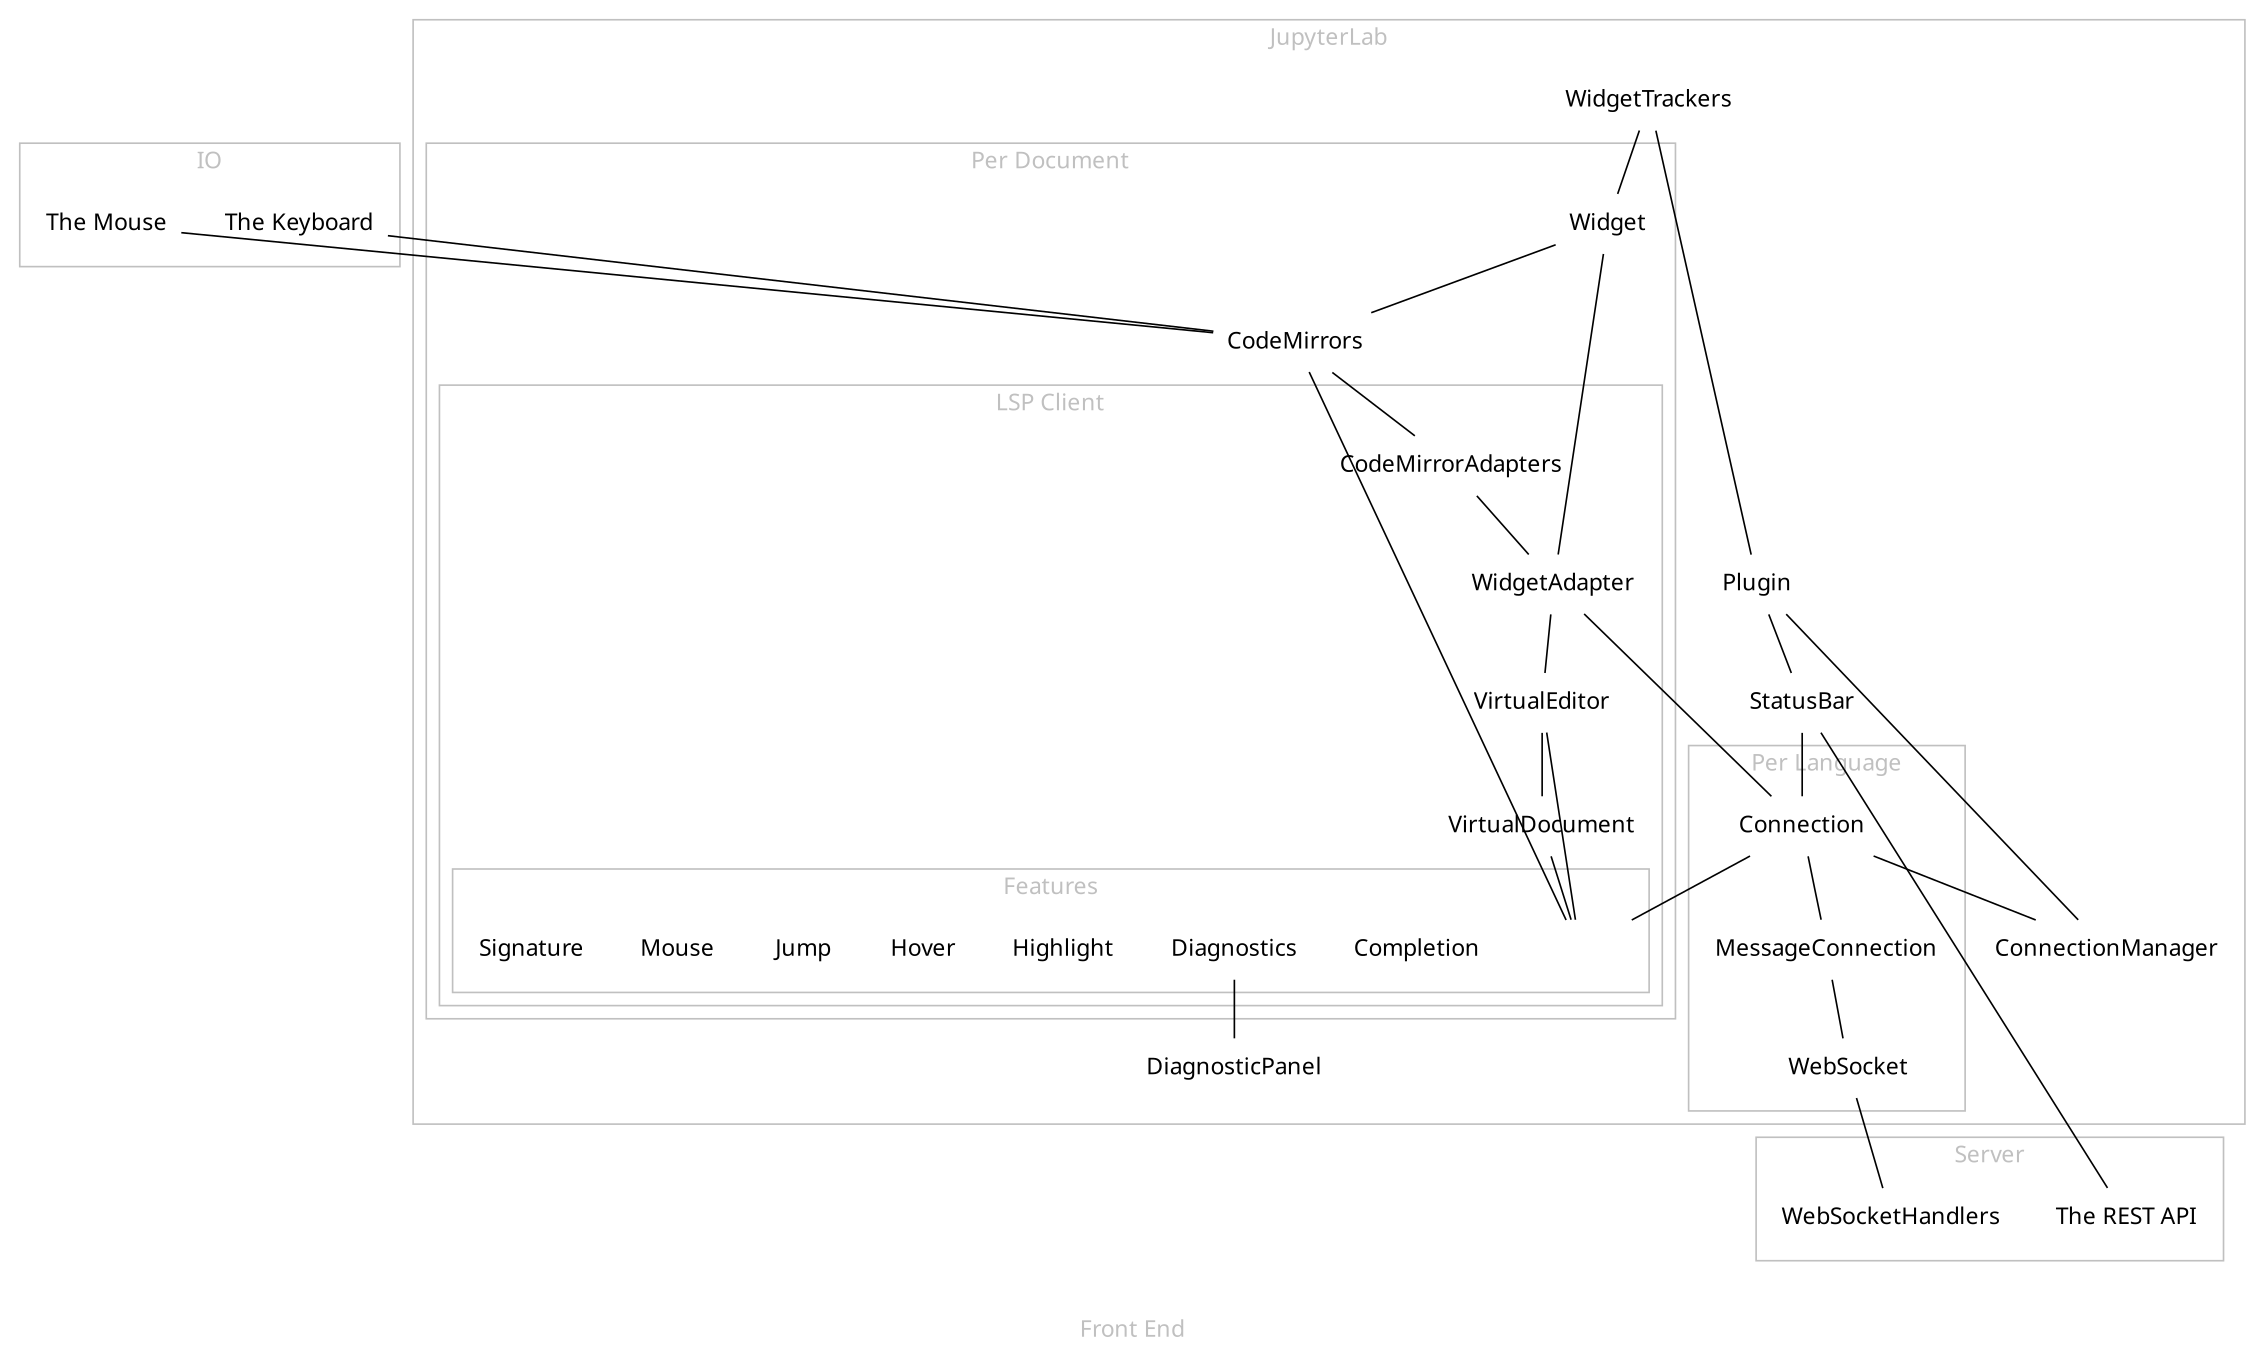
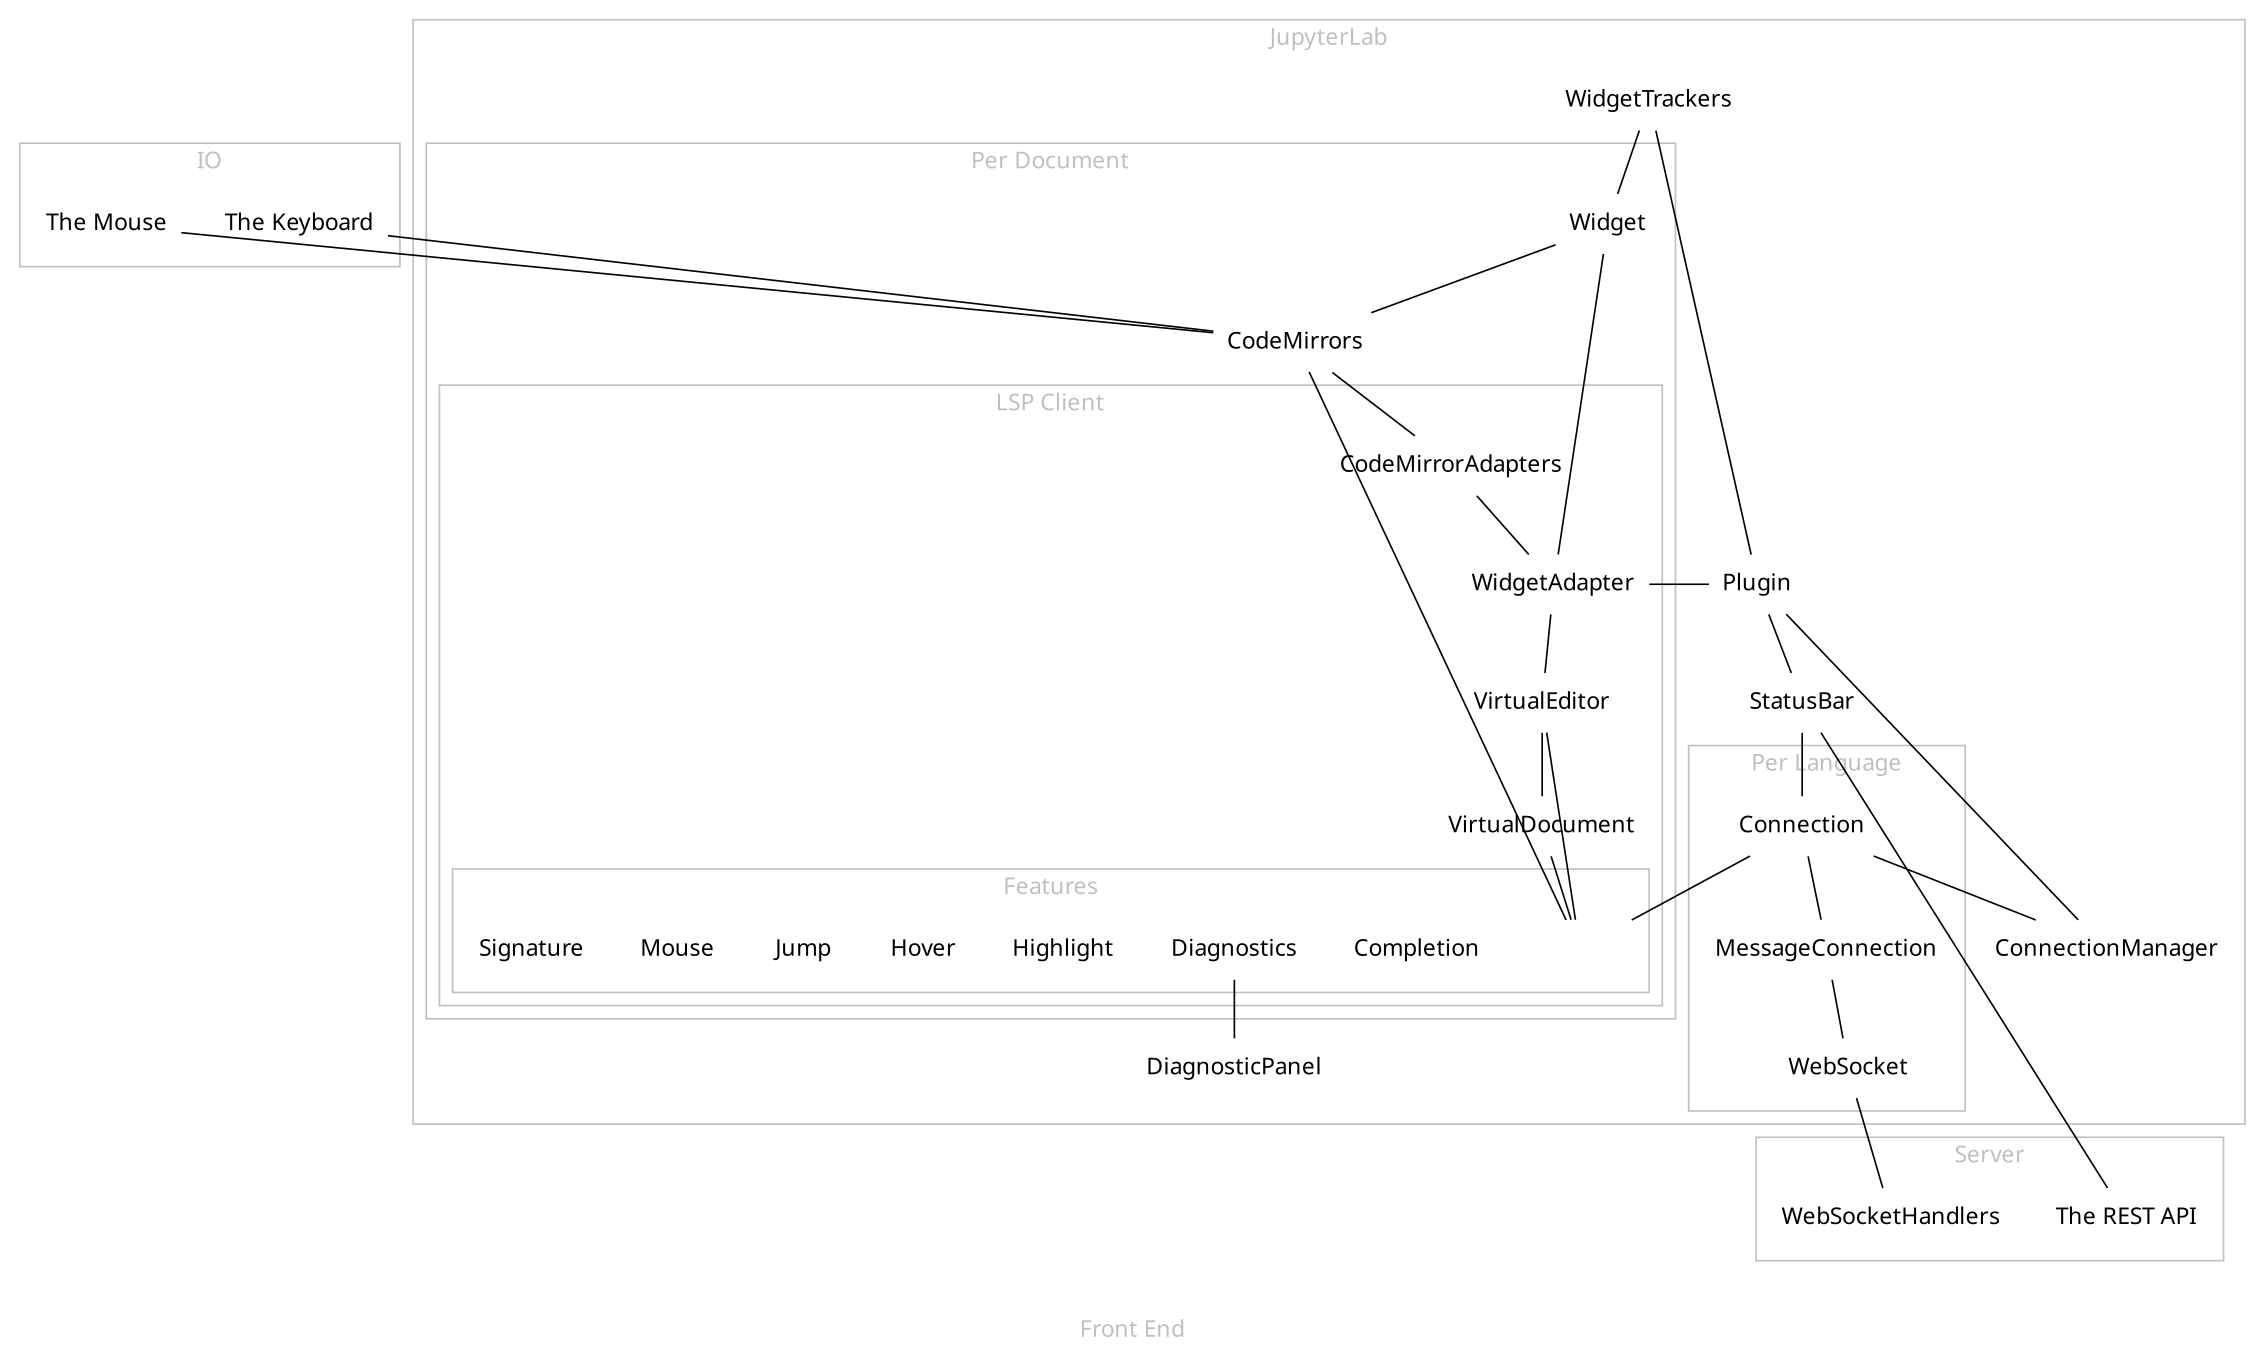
(1687, 714) -> (1687, 584)
